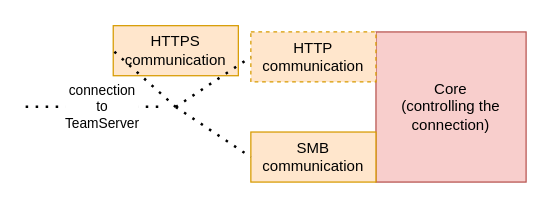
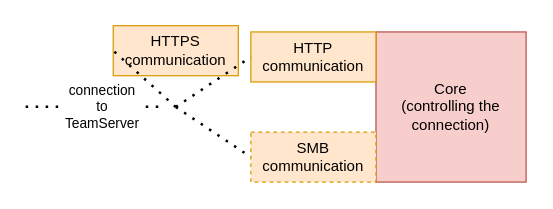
(313, 57) -> (313, 57)
(313, 157) -> (313, 157)
